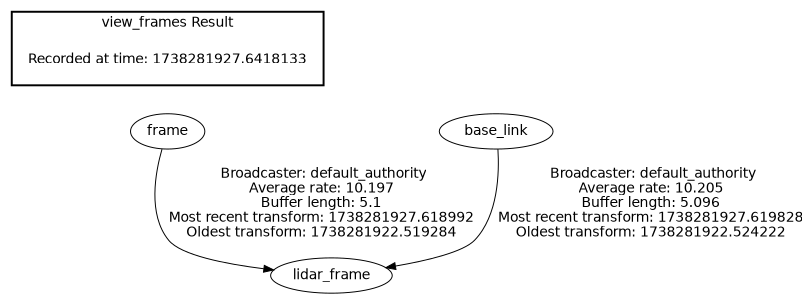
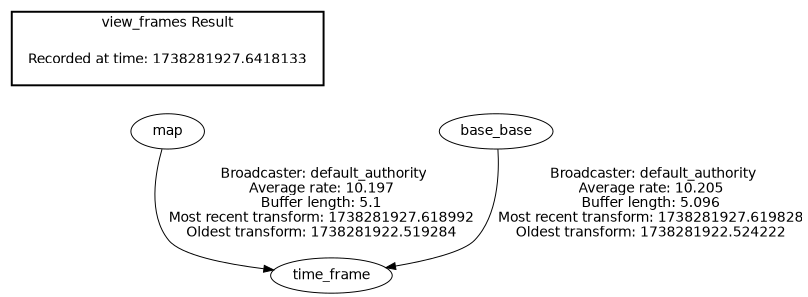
(168, 131) -> (168, 131)
(496, 131) -> (496, 131)
(331, 276) -> (331, 276)
